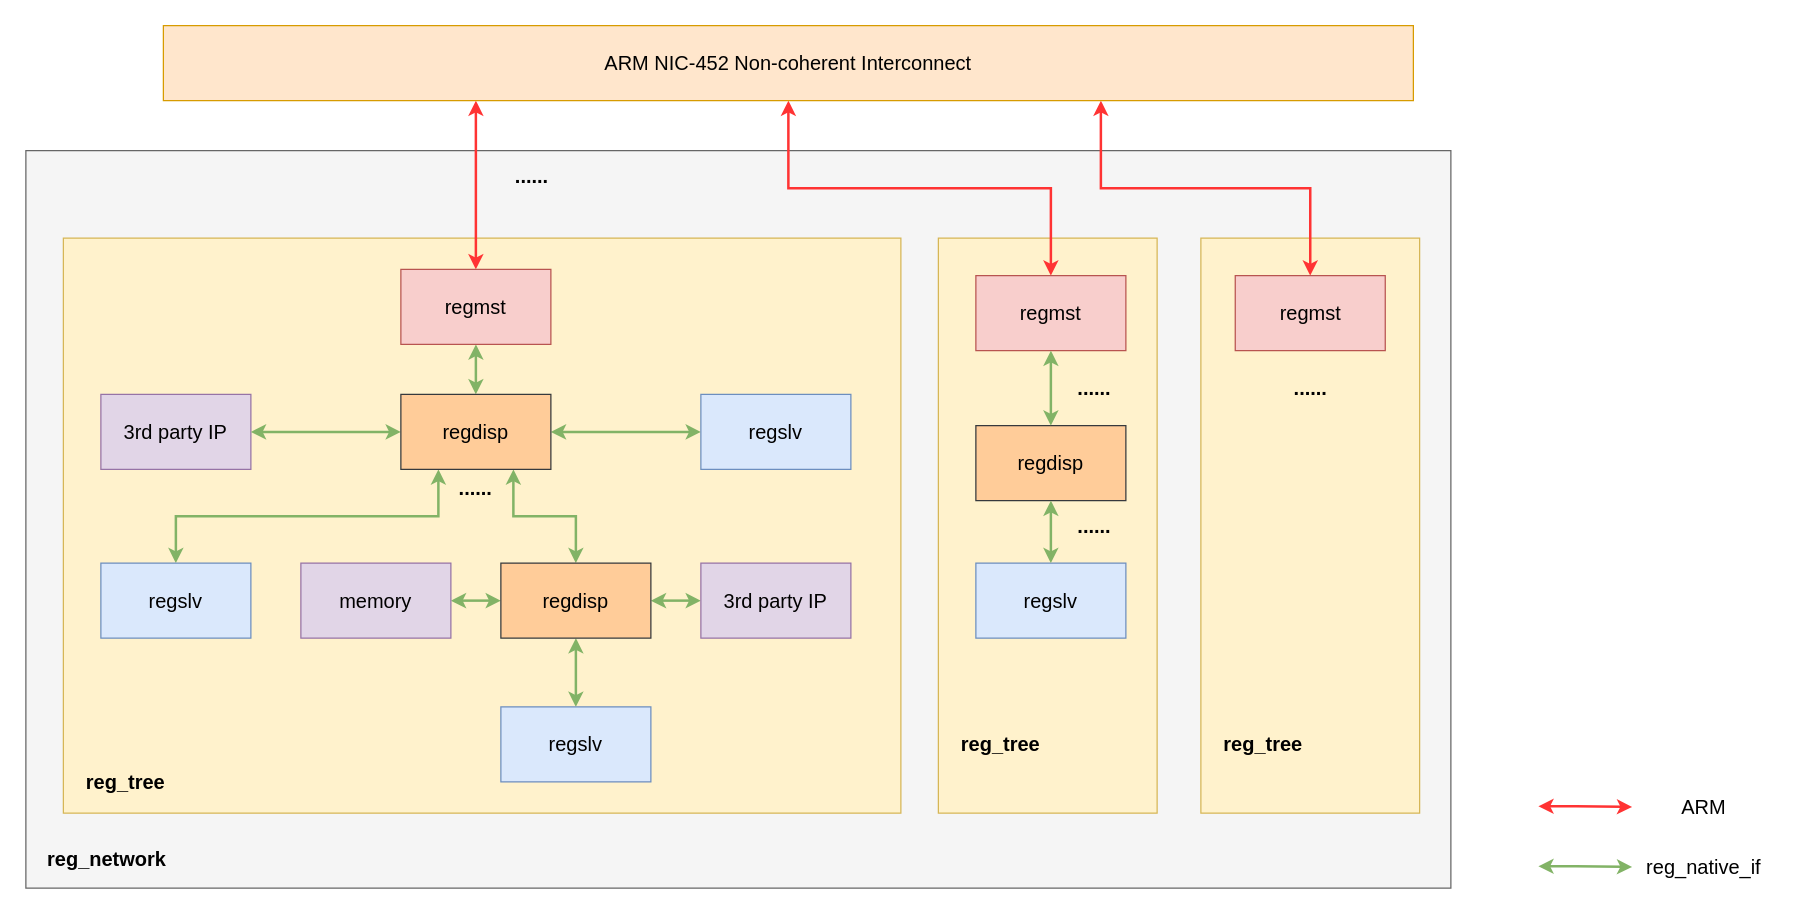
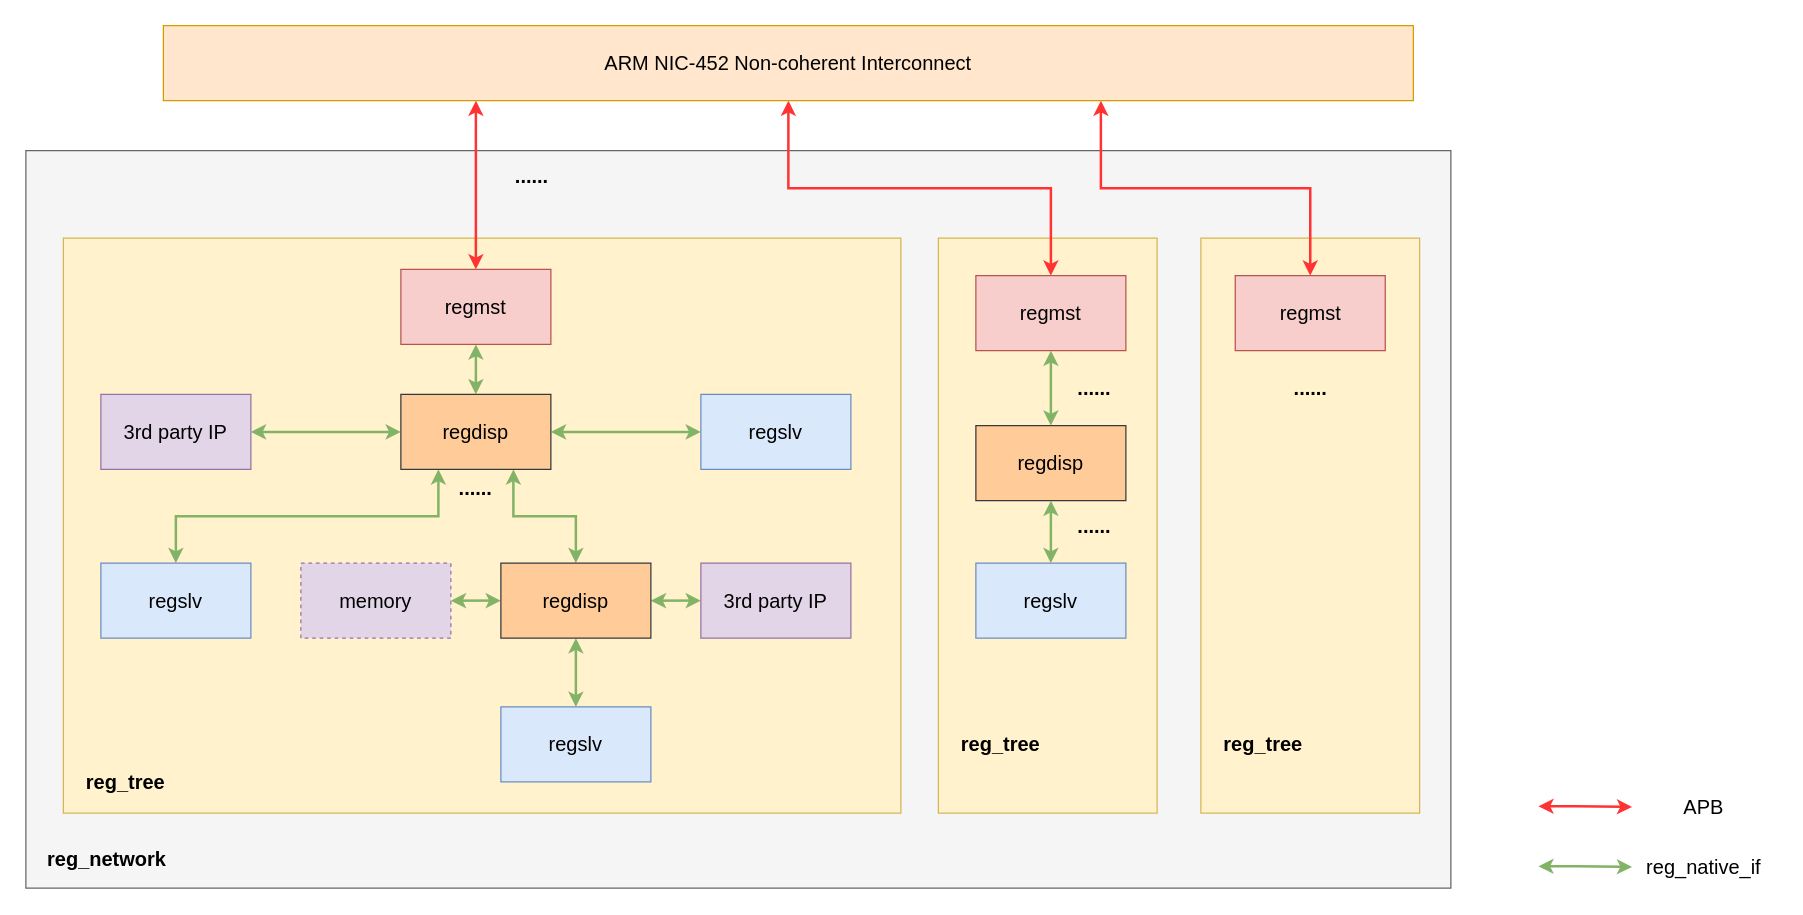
(376, 601) -> (376, 601)
(1704, 807) -> (1704, 807)
